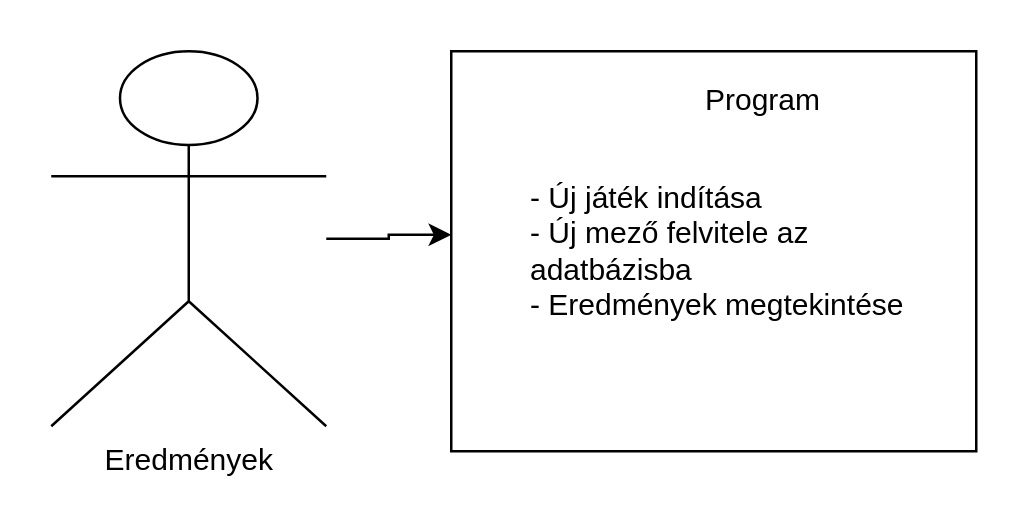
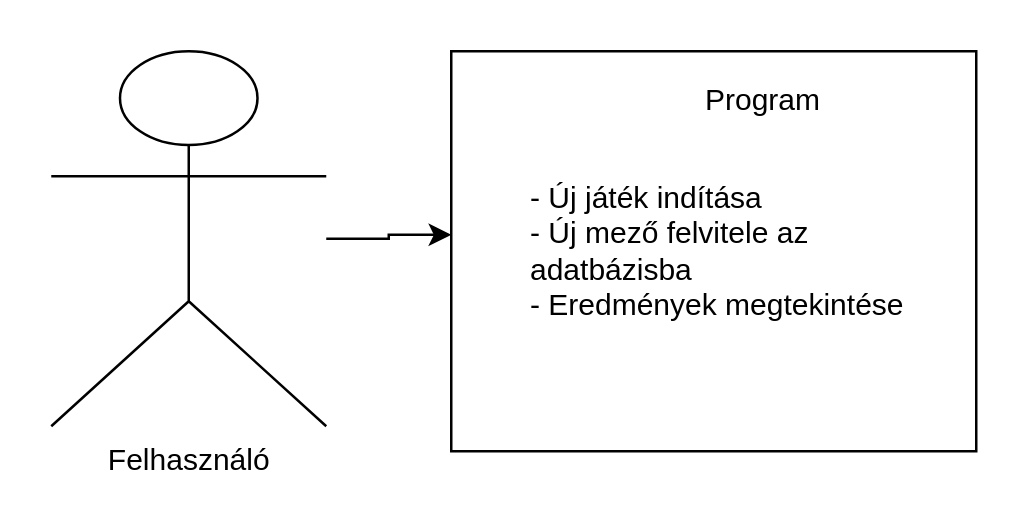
(190, 462) -> (190, 462)
